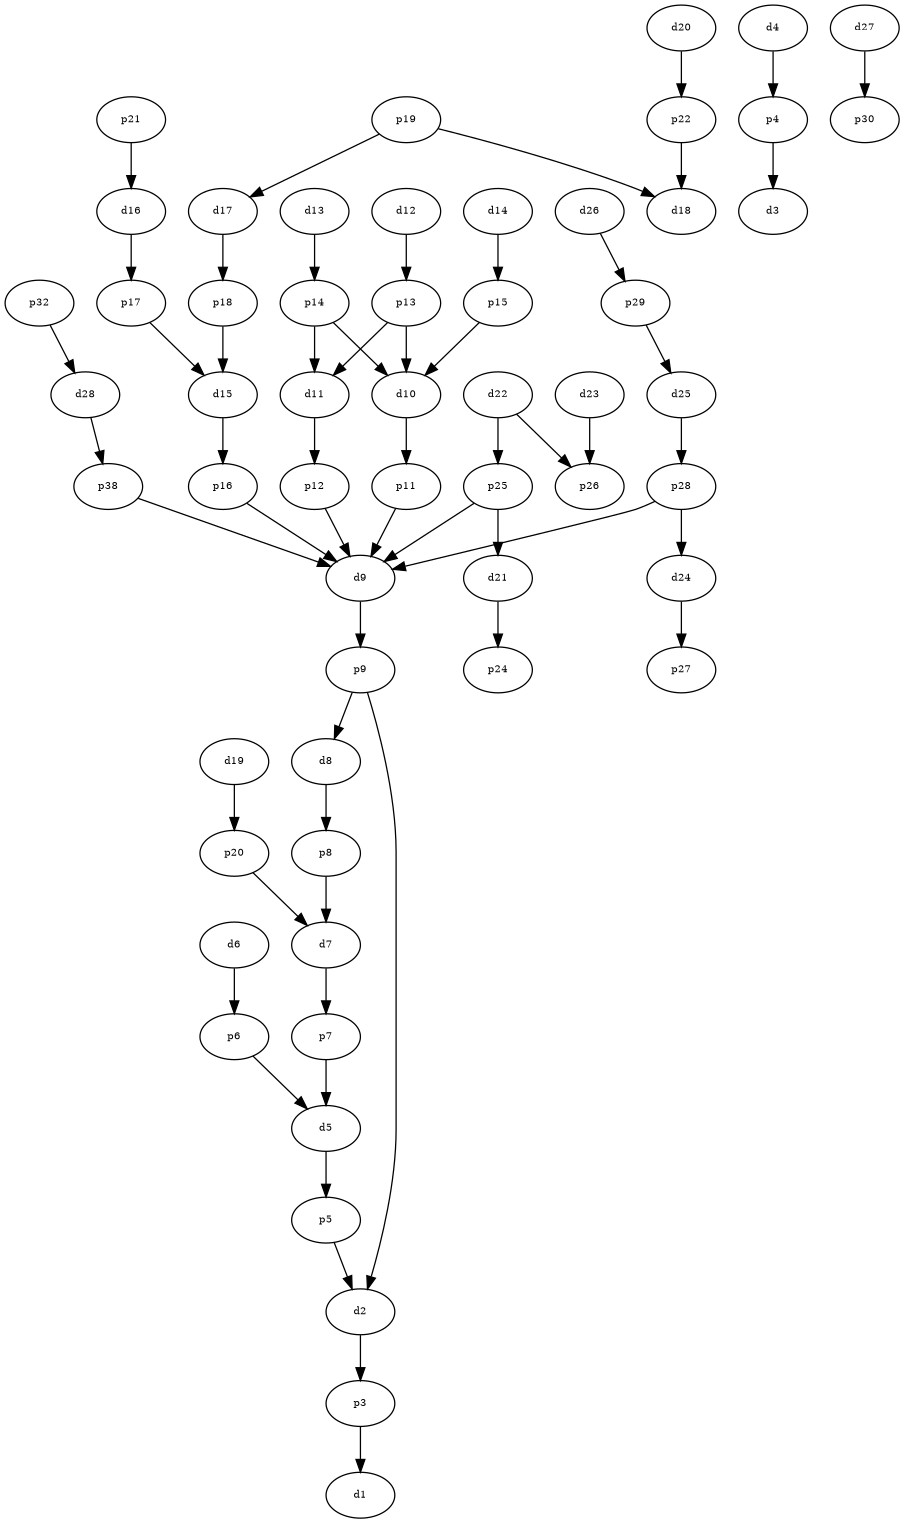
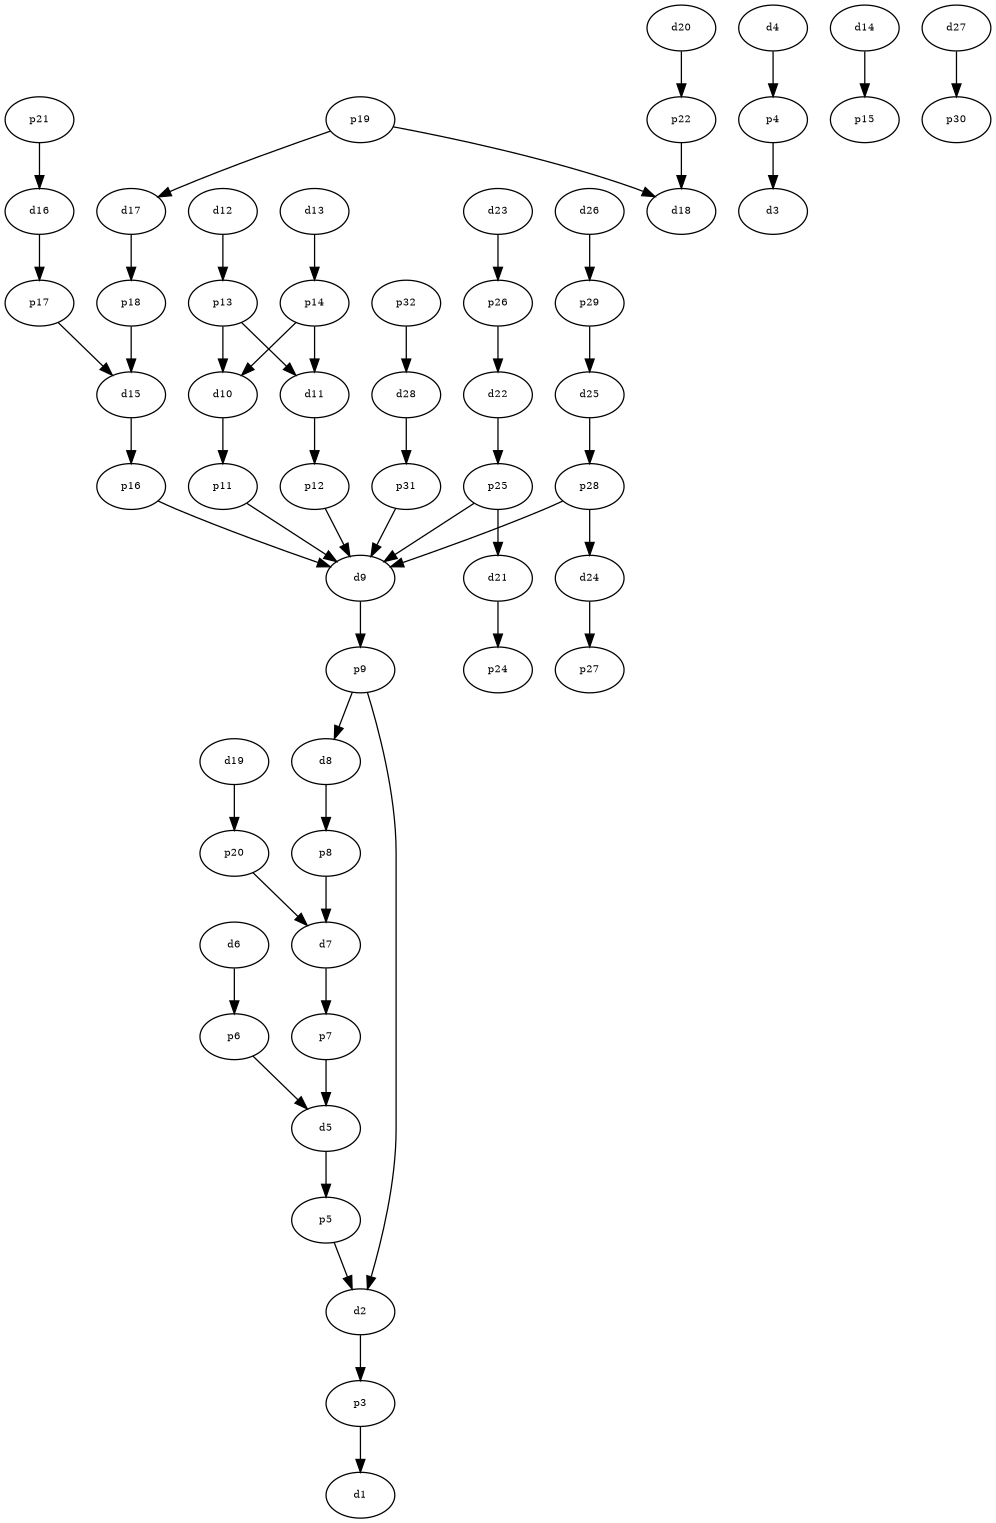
(457, 344) -> none
(539, 436) -> (498, 343)
(108, 487) -> (406, 487)
